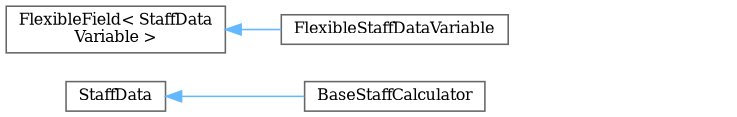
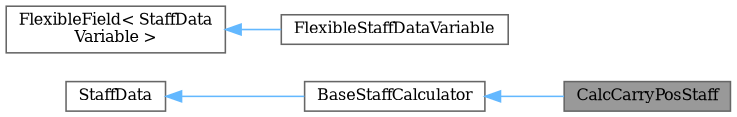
none -> (647, 96)
